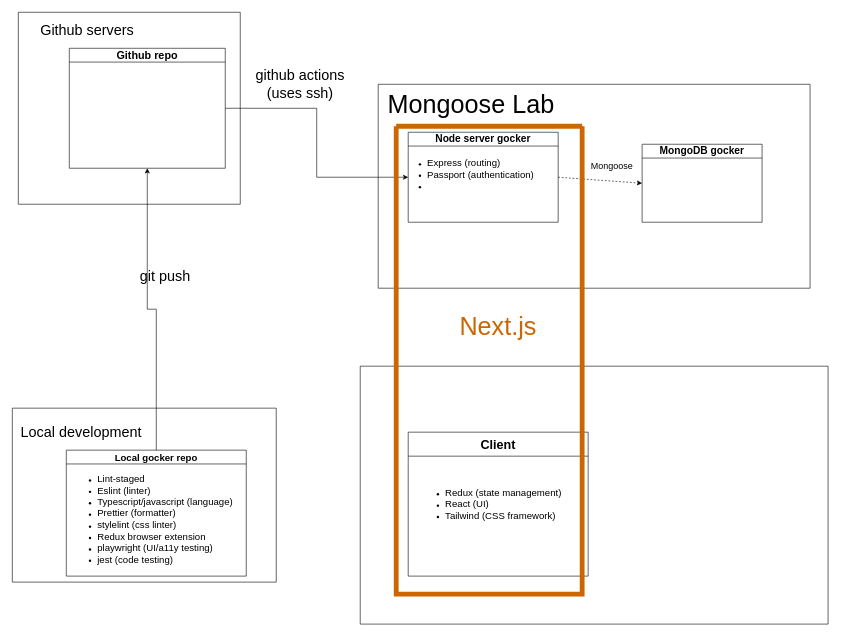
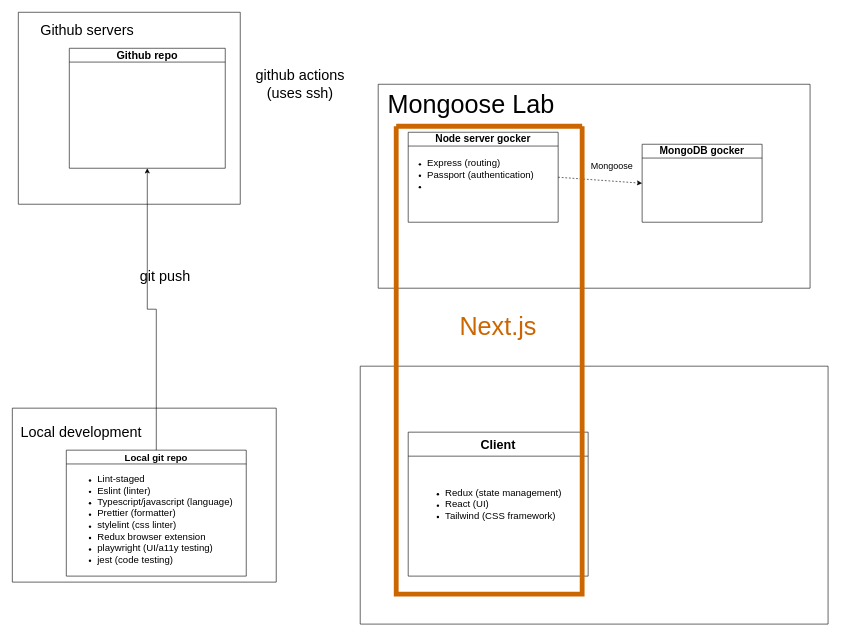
(316, 108) -> none
(156, 458) -> (156, 458)
